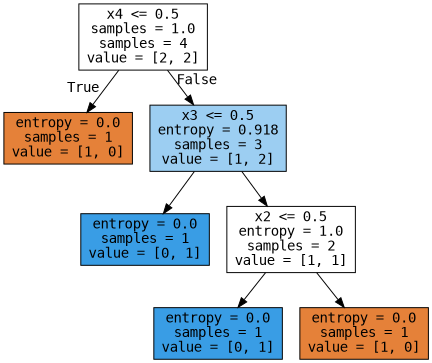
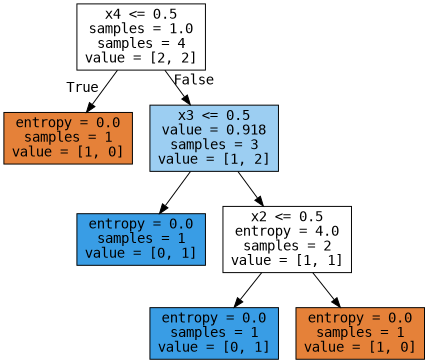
(218, 138) -> (214, 138)
(291, 240) -> (287, 240)
